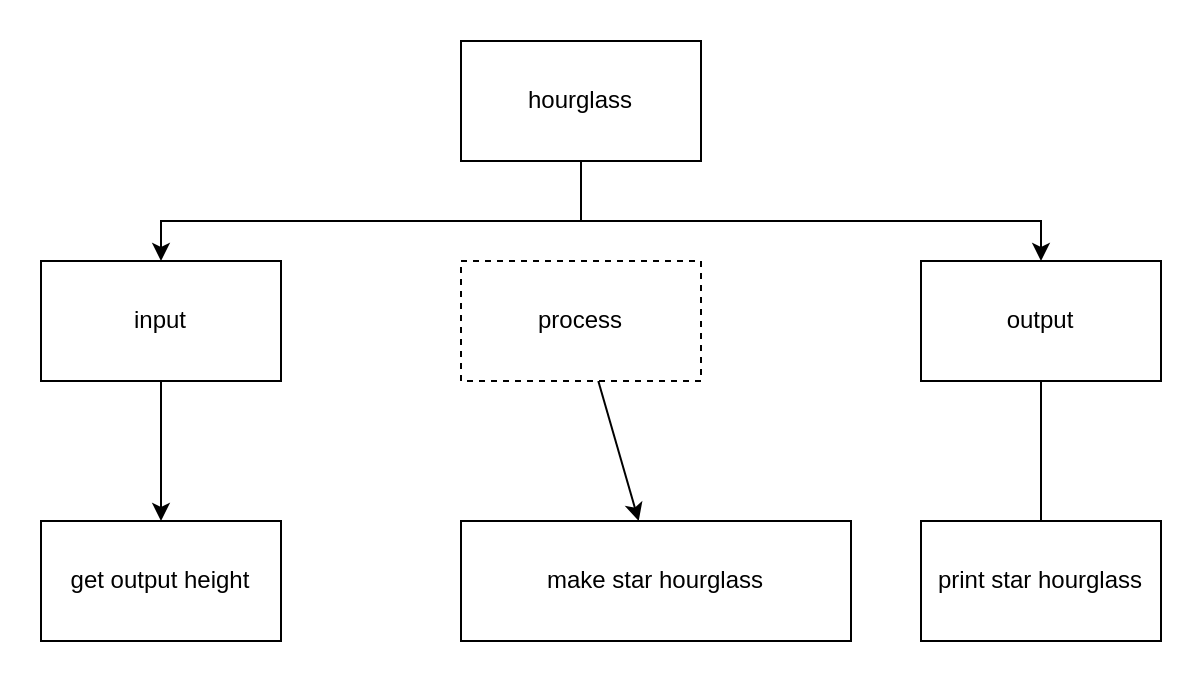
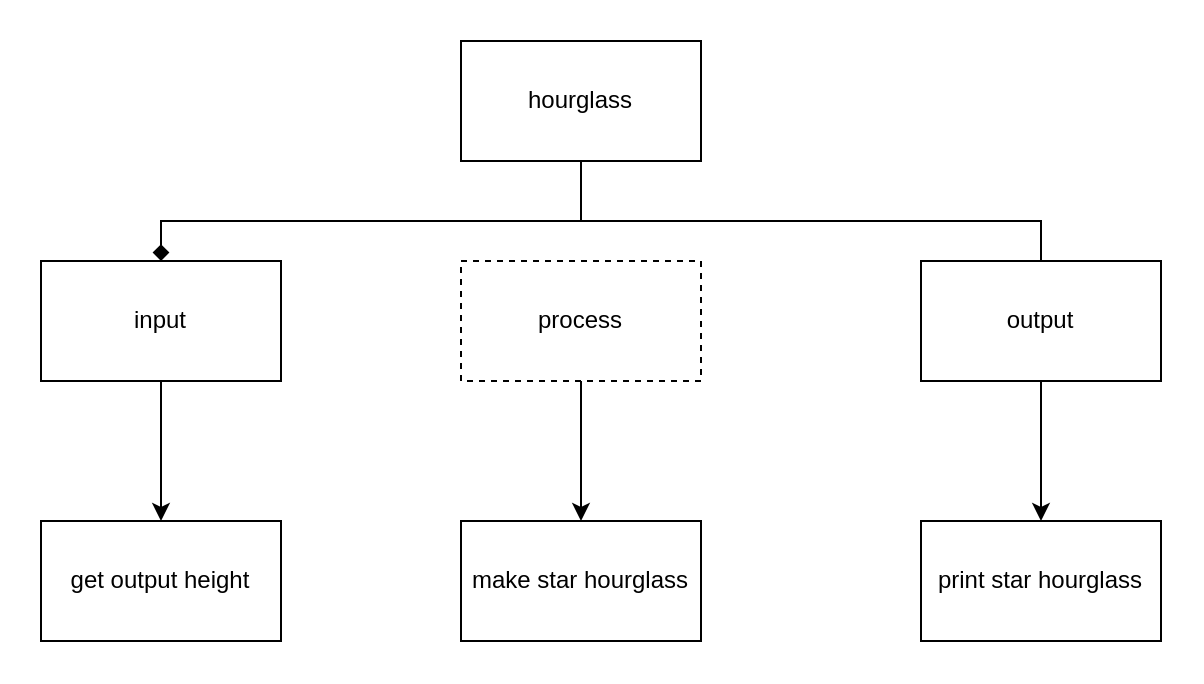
(161, 246) -> (161, 245)
(1041, 246) -> (1041, 251)
(1041, 511) -> (1041, 506)
(656, 581) -> (581, 581)
